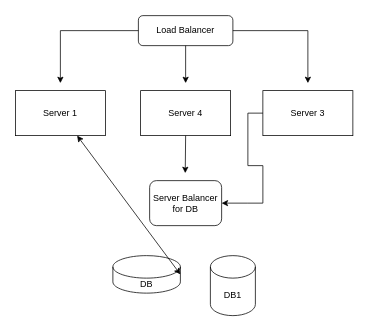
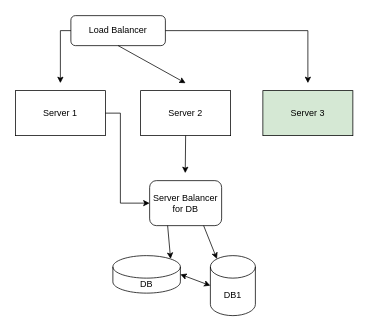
(186, 30) -> (118, 30)
(186, 113) -> (186, 113)
(308, 113) -> (308, 113)
none -> (120, 161)
(256, 165) -> none
(128, 204) -> (195, 280)
none -> (209, 239)
none -> (169, 240)
